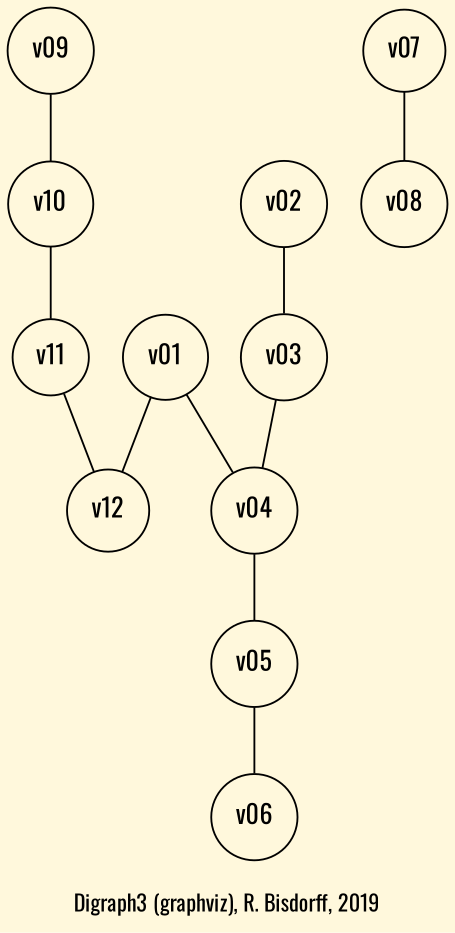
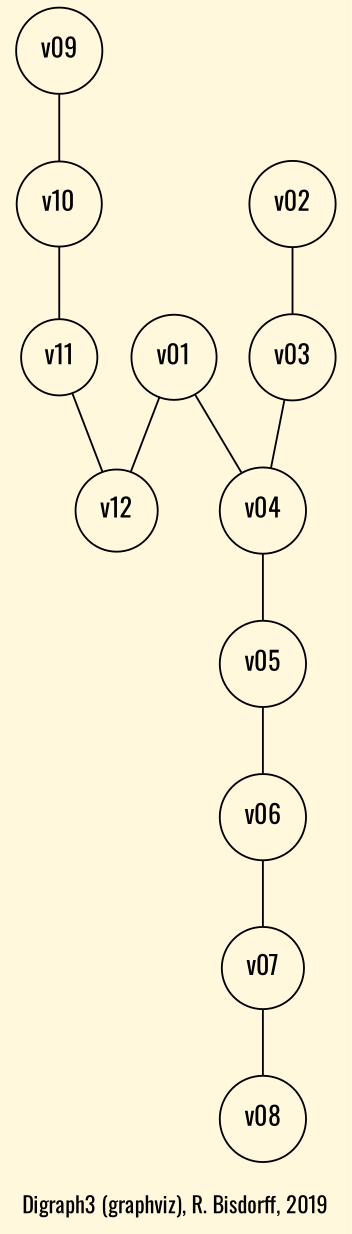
none -> (263, 894)
